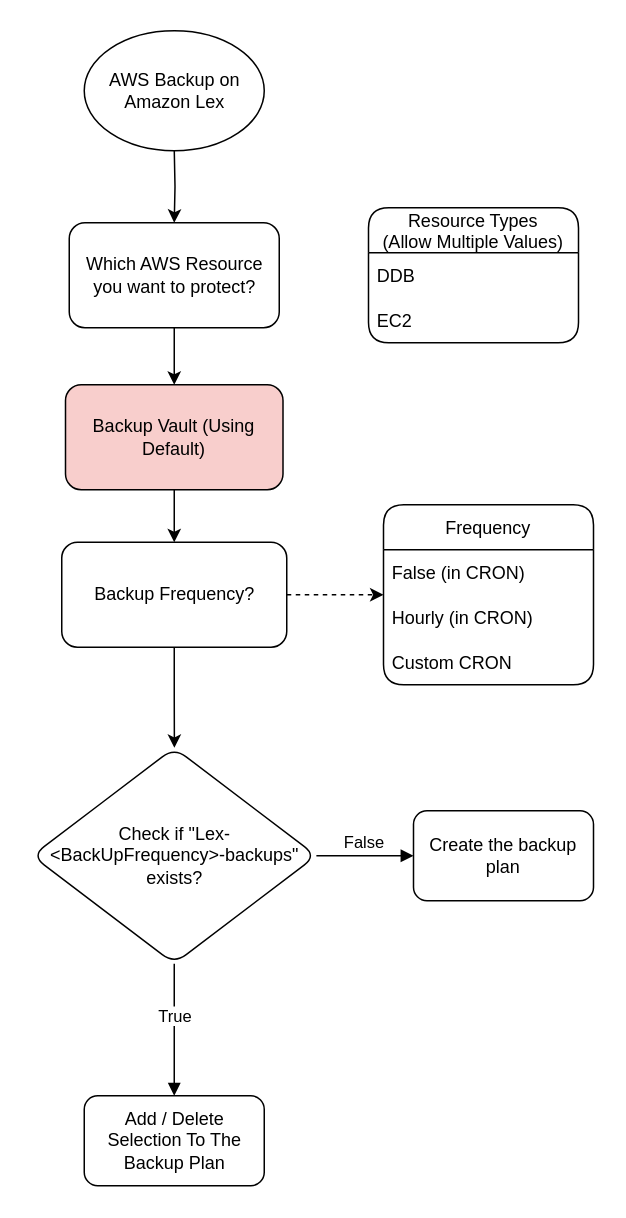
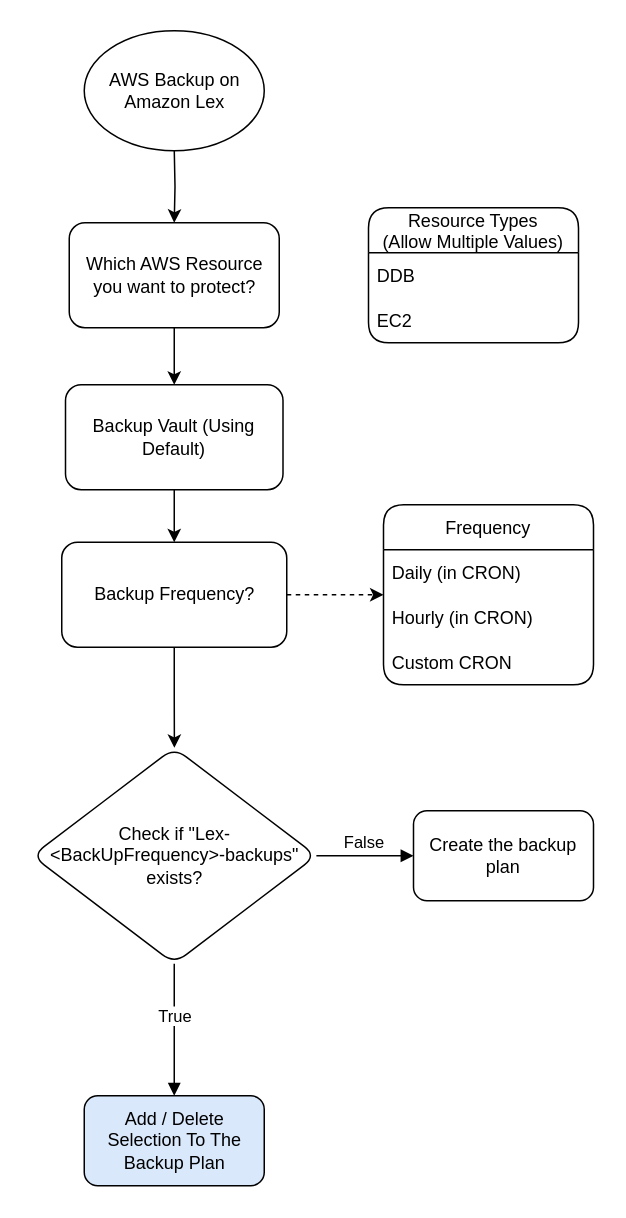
(174, 437) -> (174, 437)
(458, 573) -> (455, 573)
(174, 1141) -> (174, 1141)
